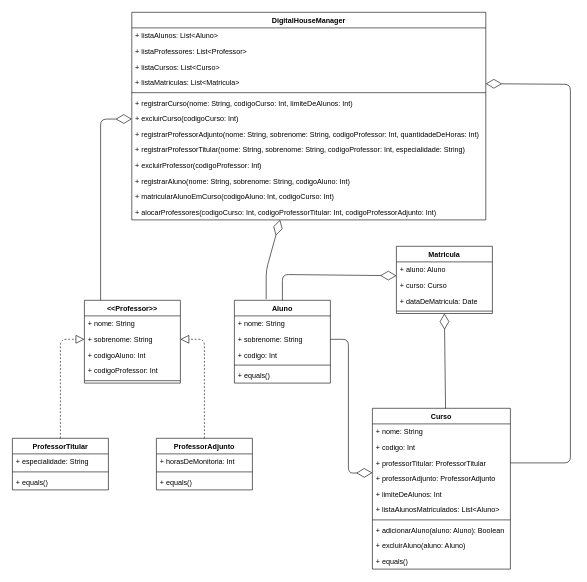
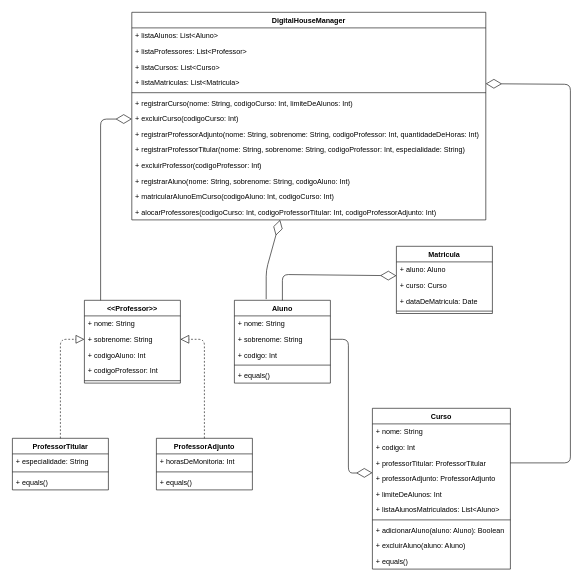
(445, 369) -> none
